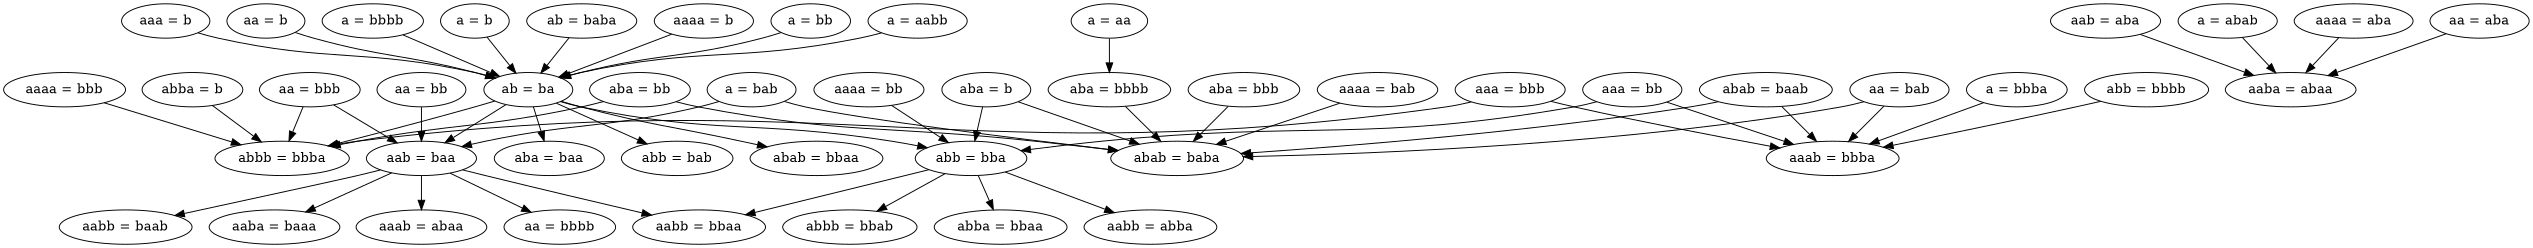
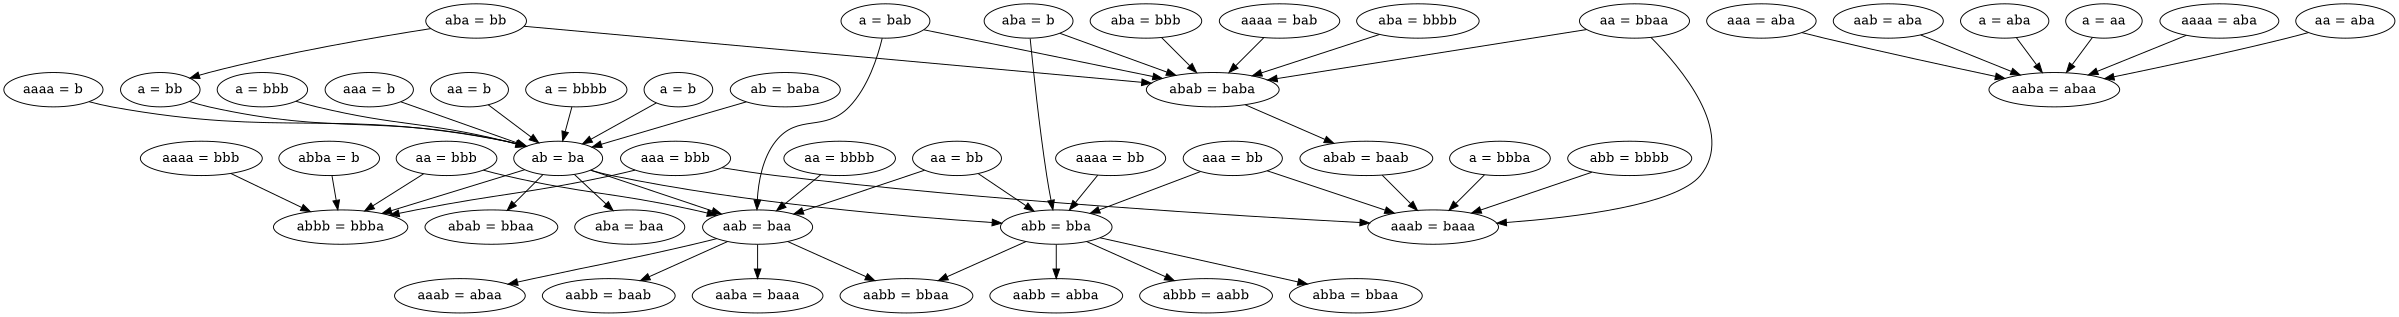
(918, 21) -> (262, 90)
none -> (1761, 21)
(2228, 21) -> (2005, 21)
(1109, 51) -> (2082, 51)
(1899, 90) -> (1634, 21)
(492, 122) -> (314, 49)
(1485, 133) -> (1285, 122)
(677, 158) -> none
(1833, 158) -> (1433, 227)
none -> (1002, 190)
(486, 191) -> (802, 190)
(850, 227) -> (1206, 296)
